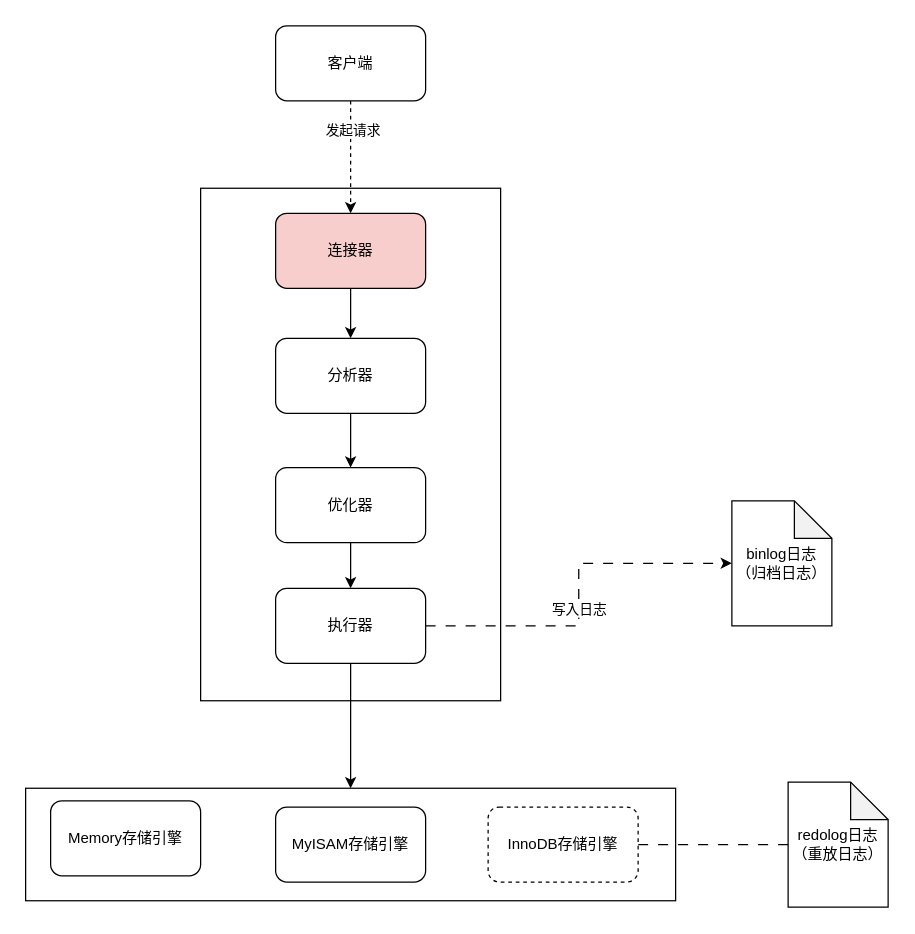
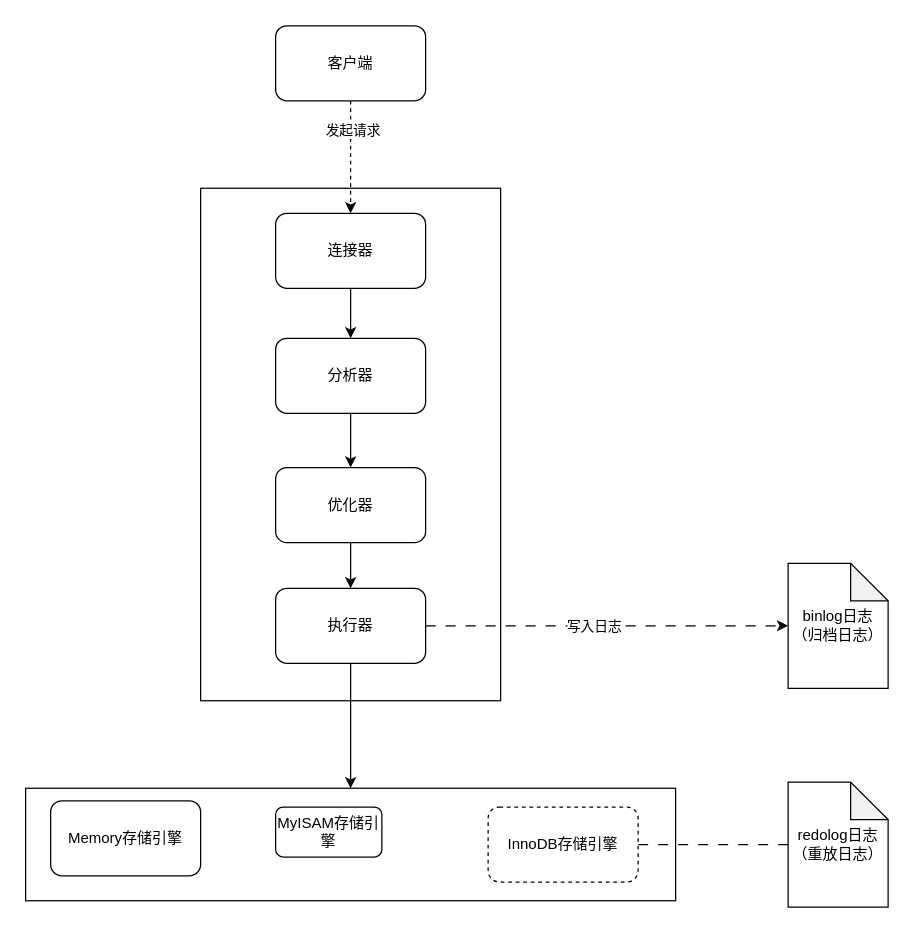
(351, 251) -> (351, 251)
(782, 563) -> (838, 626)
(351, 844) -> (329, 832)
